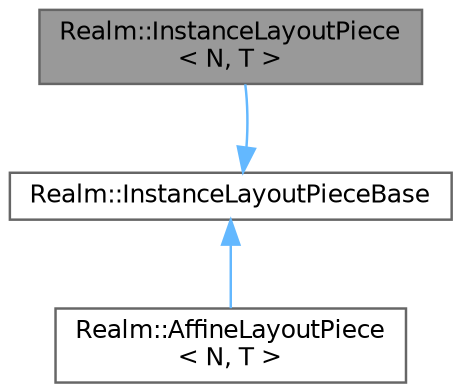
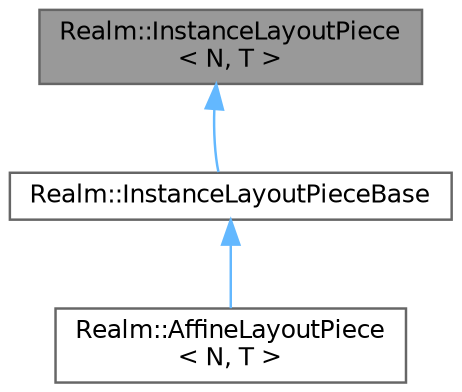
(247, 116) -> (215, 141)
